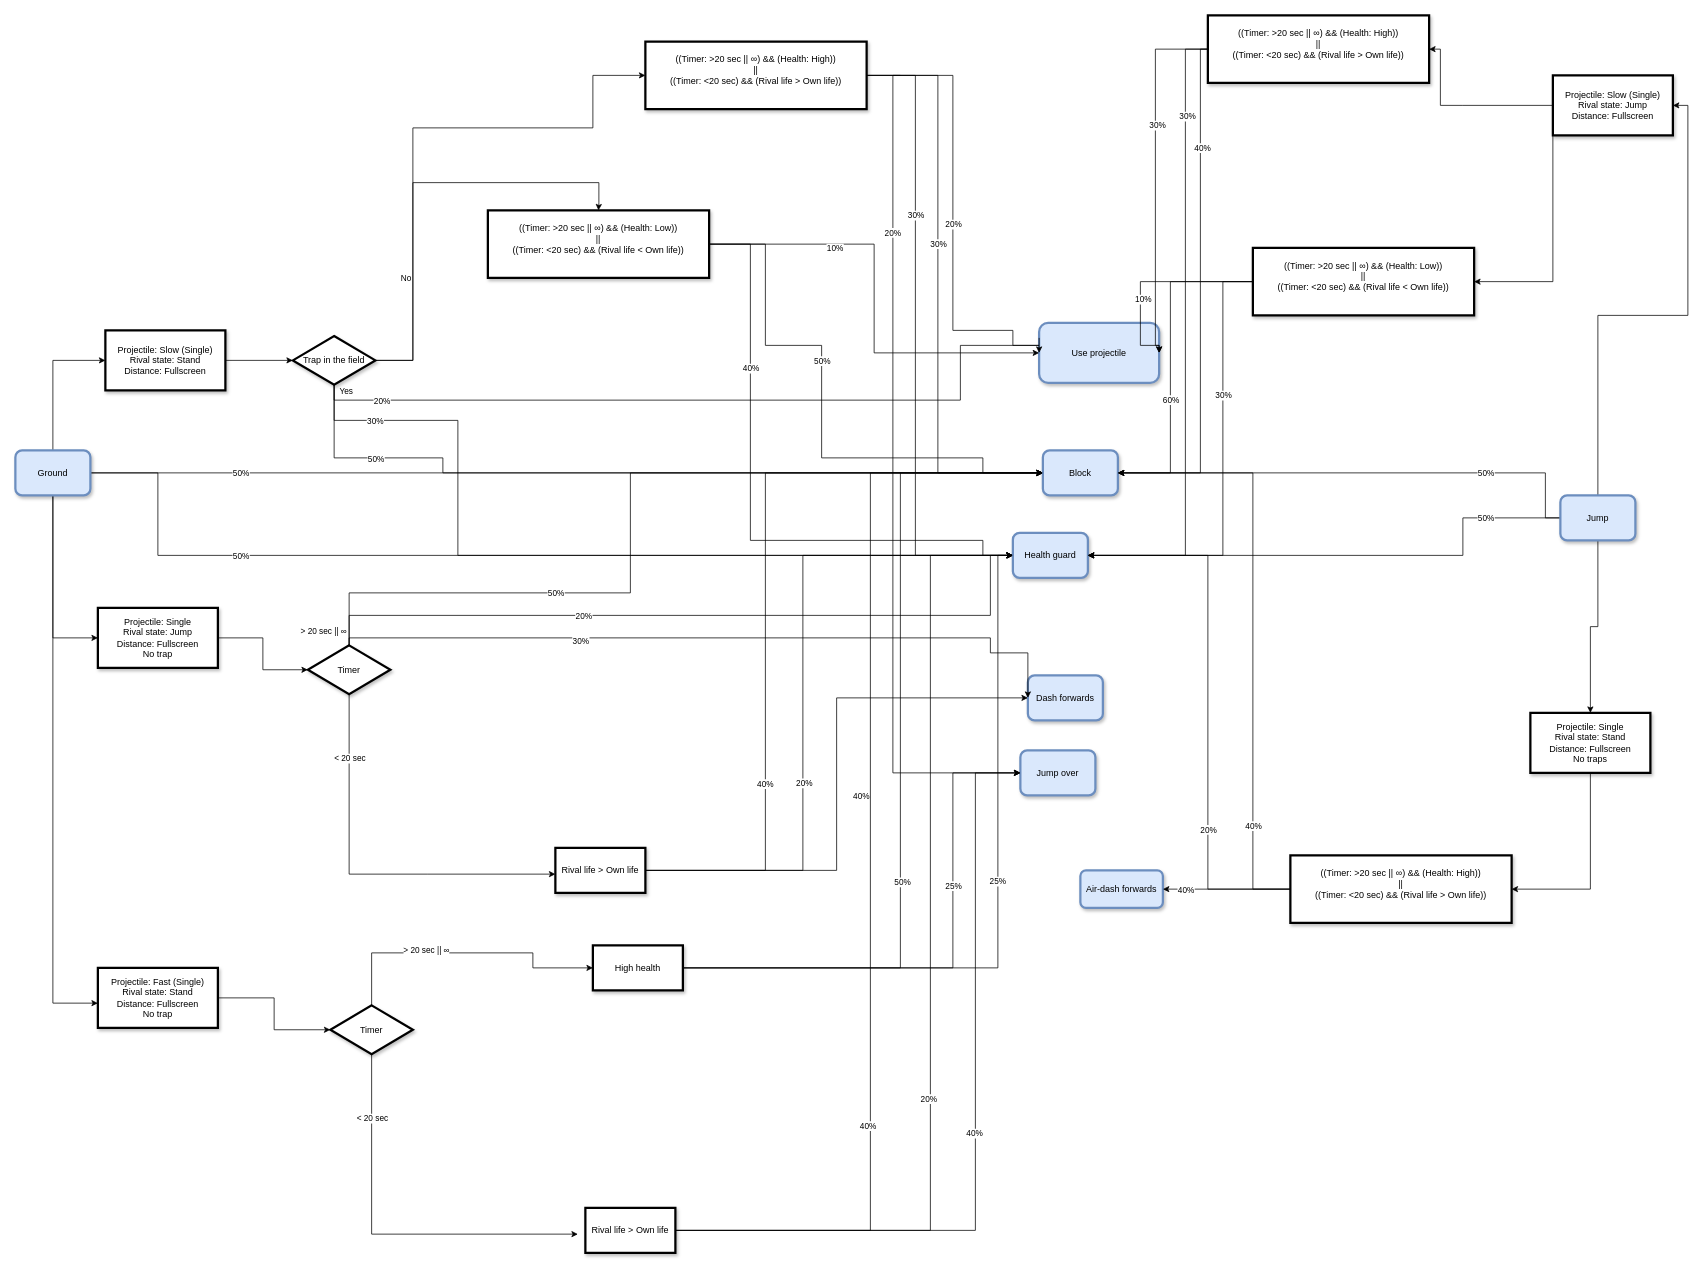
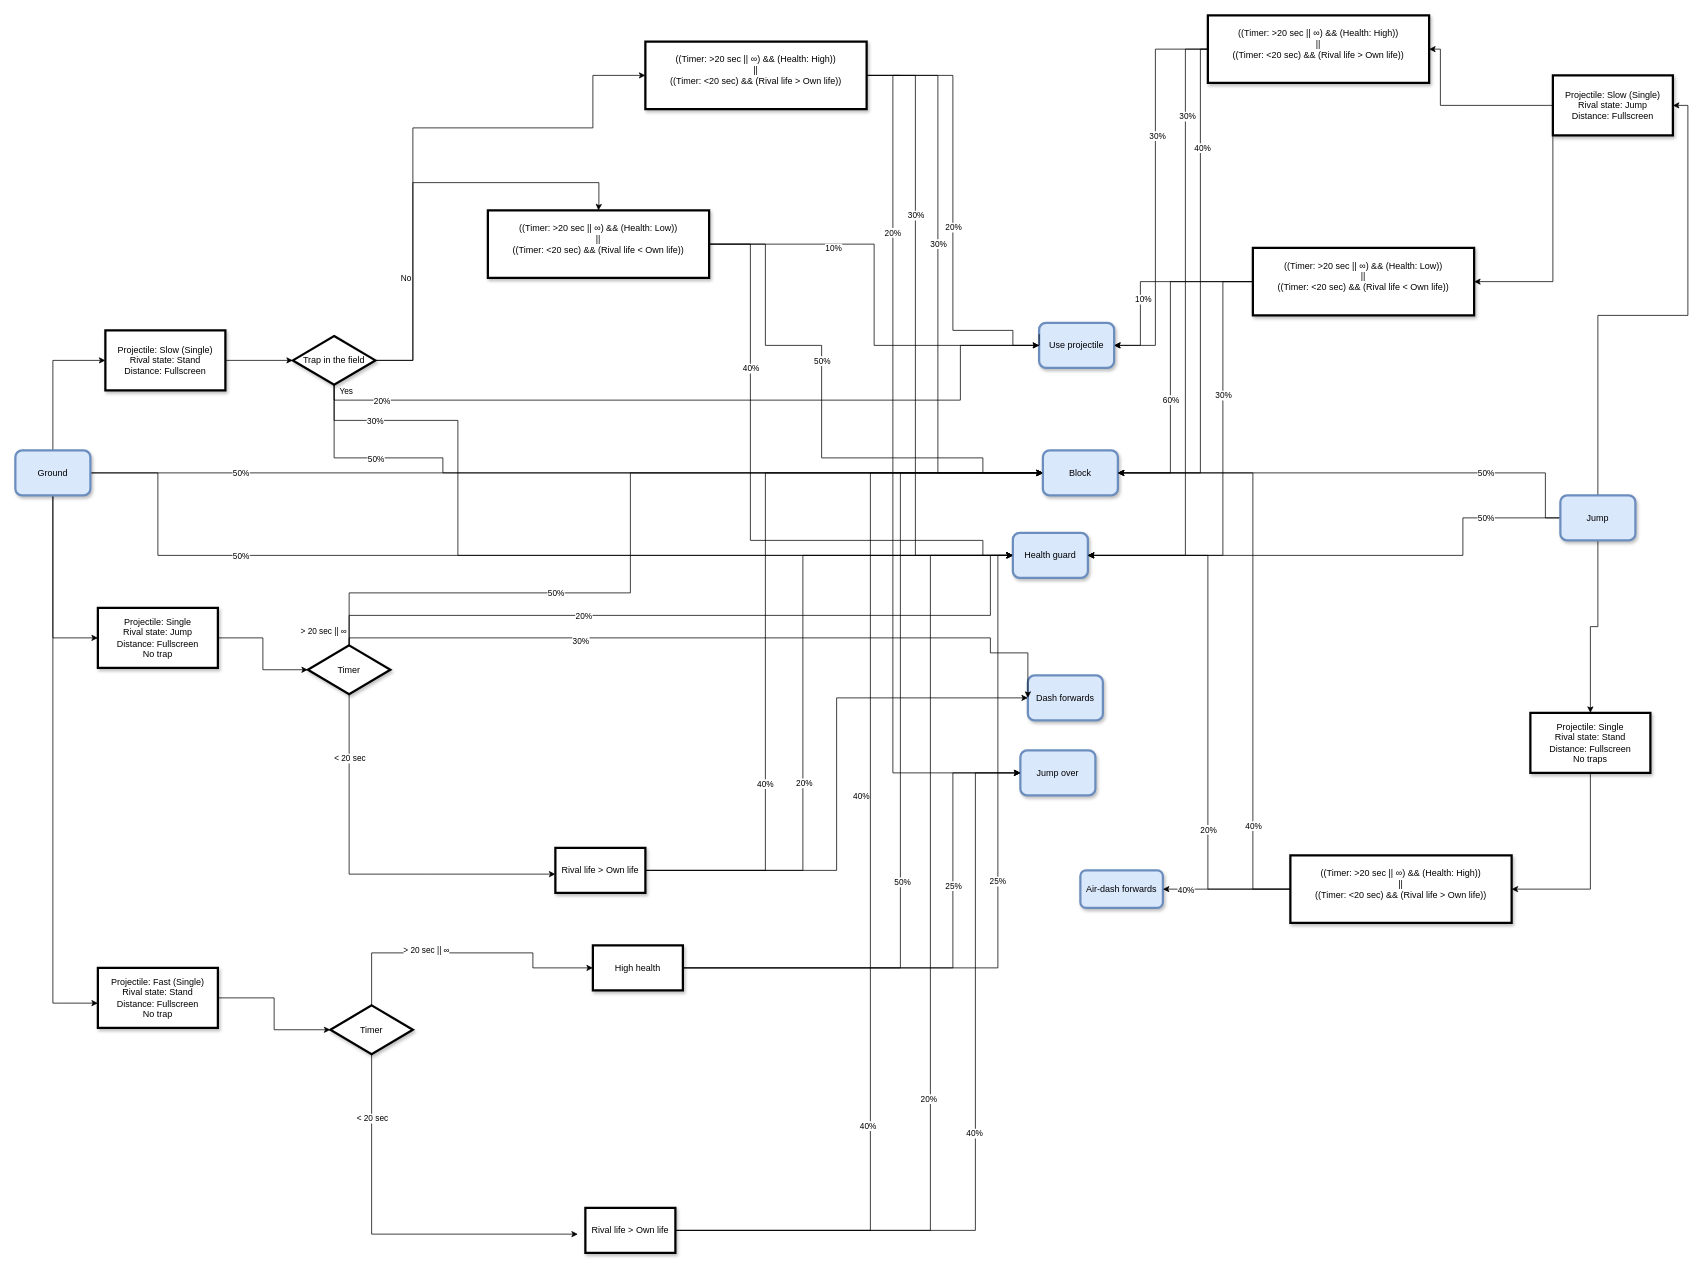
(1099, 353) -> (1077, 345)
